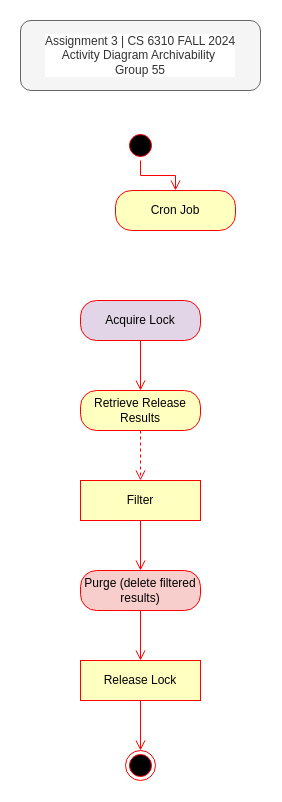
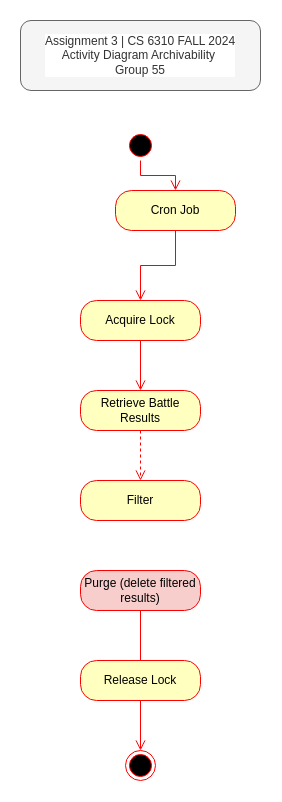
none -> (160, 266)
(141, 321) -> (141, 321)
(141, 411) -> (141, 411)
(141, 501) -> (141, 501)
(141, 544) -> none
(141, 655) -> (141, 655)
(141, 681) -> (141, 681)
